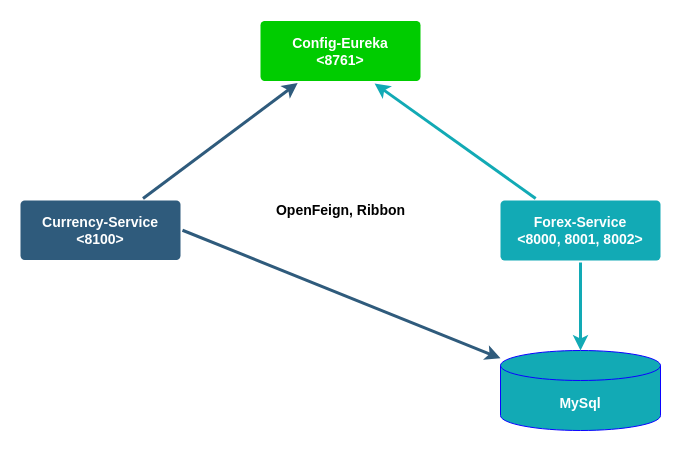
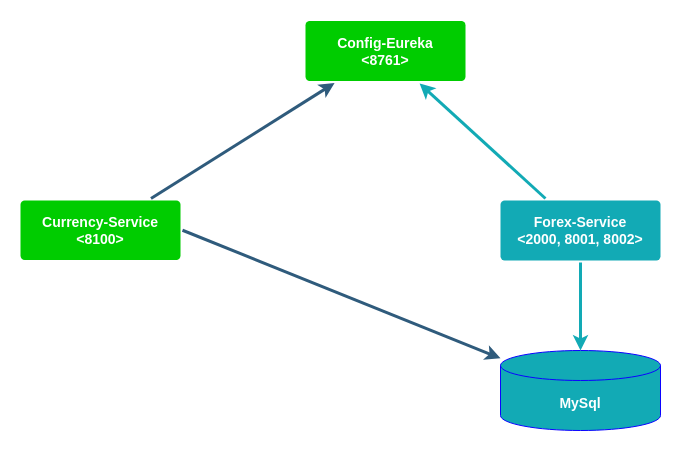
(341, 51) -> (386, 51)
(341, 211) -> none
(101, 230) -> (101, 230)
(581, 231) -> (581, 231)
